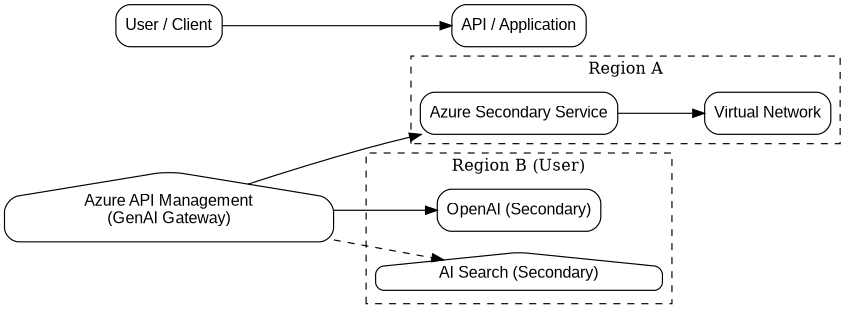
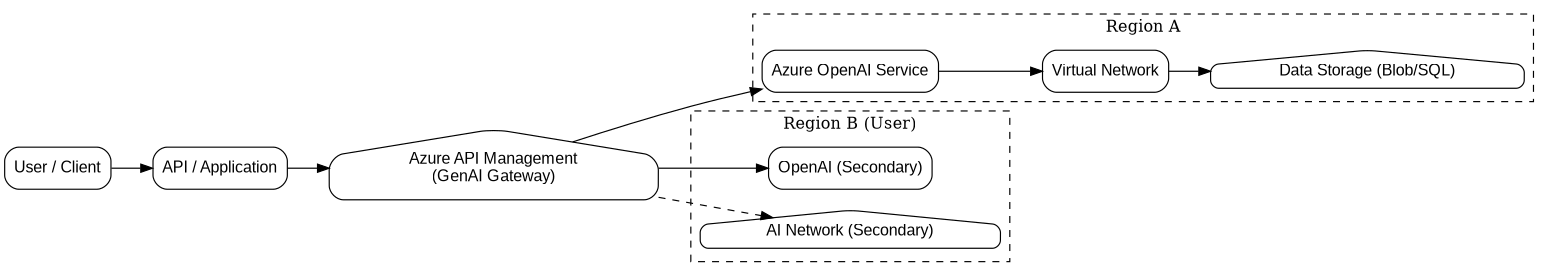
none -> (1367, 71)
(519, 113) -> (850, 71)
none -> (302, 168)
(519, 273) -> (850, 231)
